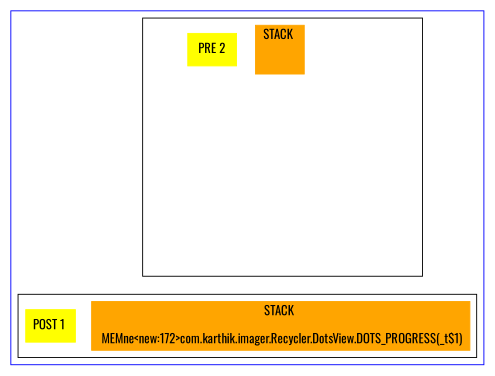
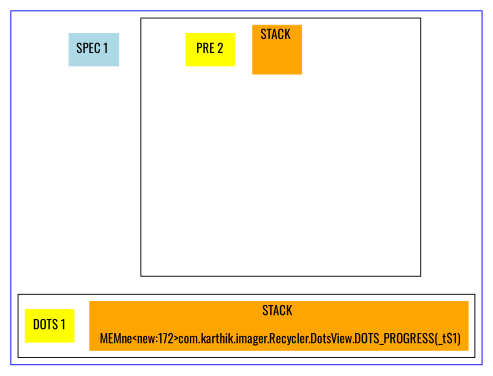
none -> (94, 50)
(51, 326) -> (50, 326)
